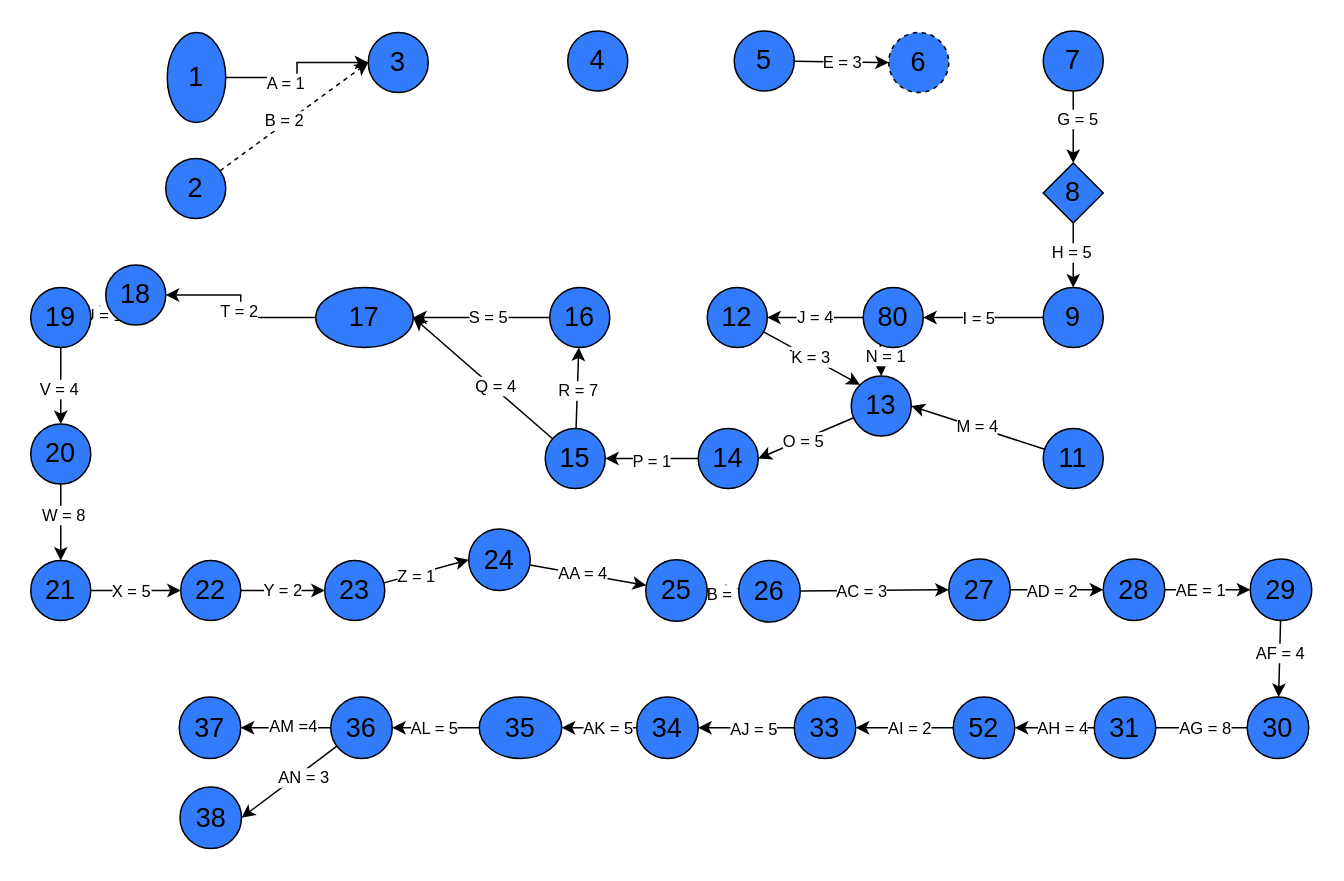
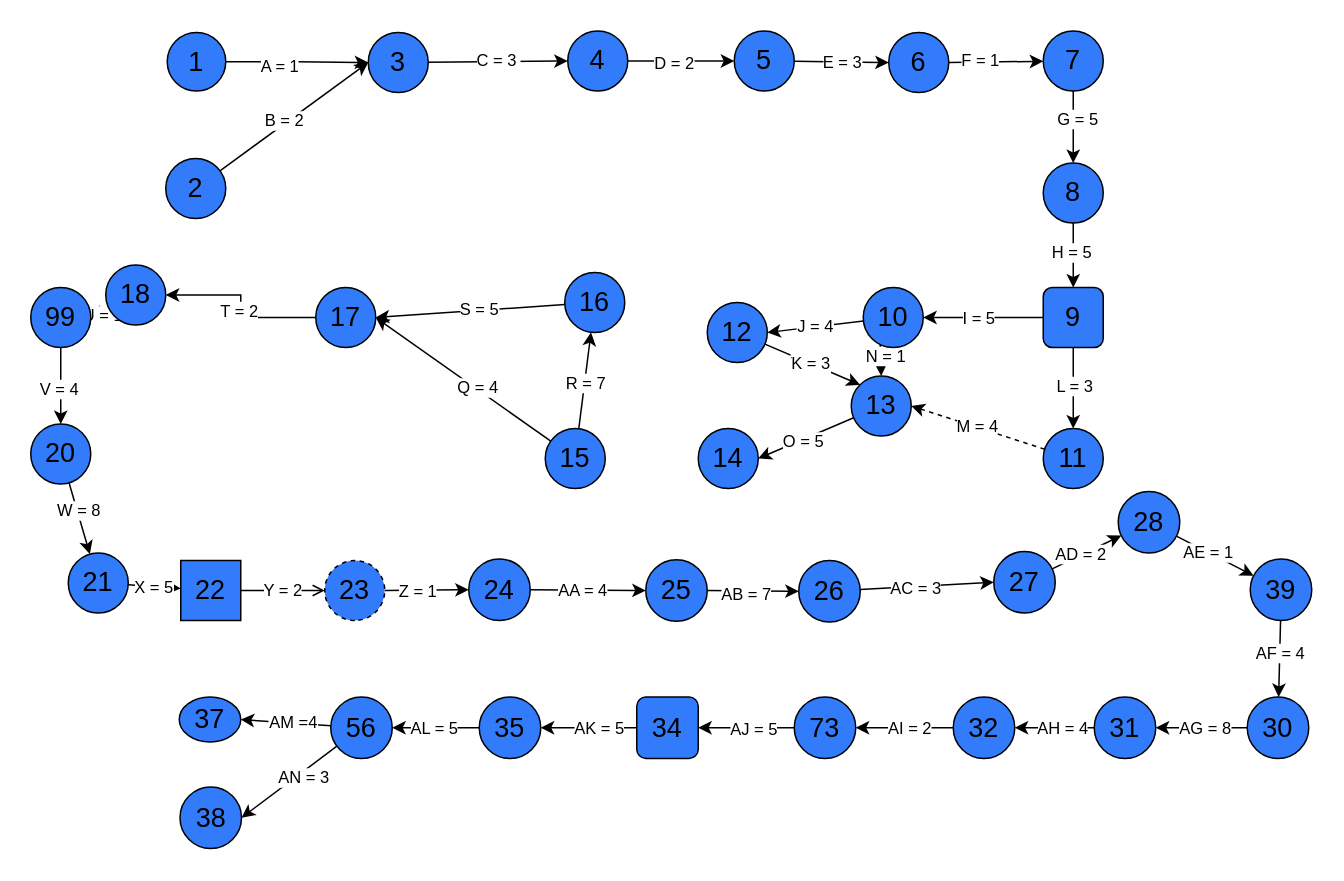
none -> (493, 61)
none -> (676, 61)
(919, 62) -> (919, 62)
none -> (992, 62)
(197, 77) -> (197, 62)
(330, 90) -> (330, 90)
(1073, 193) -> (1073, 193)
(61, 317) -> (61, 317)
(365, 317) -> (346, 317)
(580, 317) -> (595, 302)
(737, 317) -> (737, 332)
(893, 317) -> (893, 317)
(1073, 317) -> (1073, 317)
none -> (1073, 382)
(1021, 441) -> (1021, 441)
(657, 458) -> none
(500, 560) -> (500, 590)
(61, 590) -> (98, 583)
(211, 590) -> (211, 590)
(313, 590) -> (315, 590)
(355, 590) -> (355, 590)
(980, 590) -> (1025, 582)
(1134, 590) -> (1149, 522)
(1281, 590) -> (1281, 590)
(770, 591) -> (830, 591)
(210, 728) -> (210, 719)
(362, 728) -> (362, 728)
(521, 728) -> (510, 728)
(668, 728) -> (668, 728)
(825, 728) -> (825, 728)
(984, 728) -> (984, 728)
(1162, 728) -> (1167, 728)
